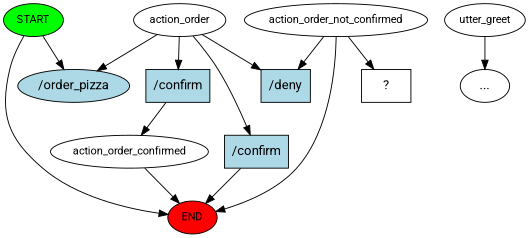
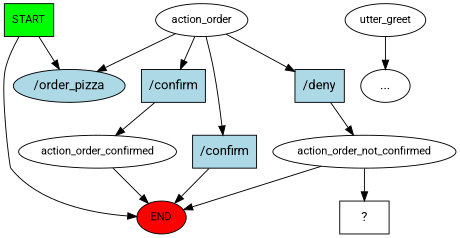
(33, 20) -> (29, 20)
(314, 49) -> (339, 115)
